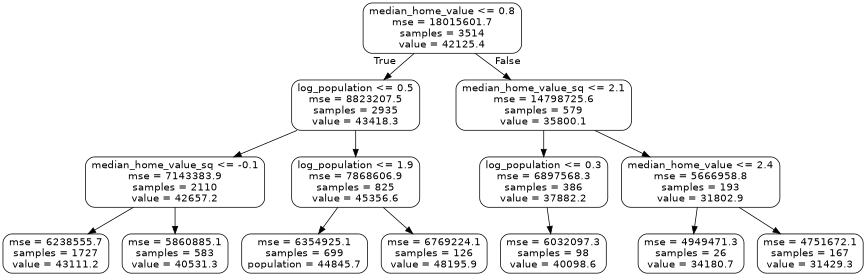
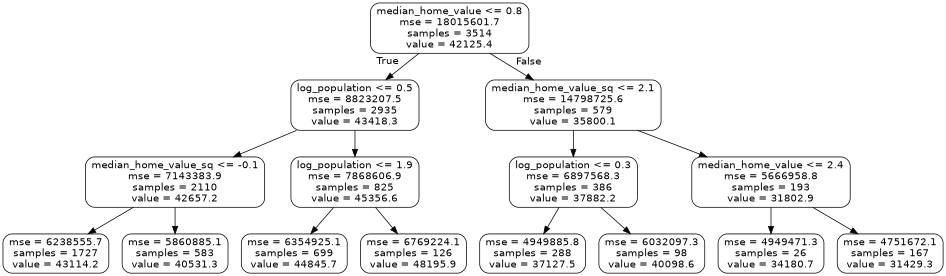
(56, 254) -> (56, 254)
(305, 254) -> (294, 254)
none -> (533, 254)
